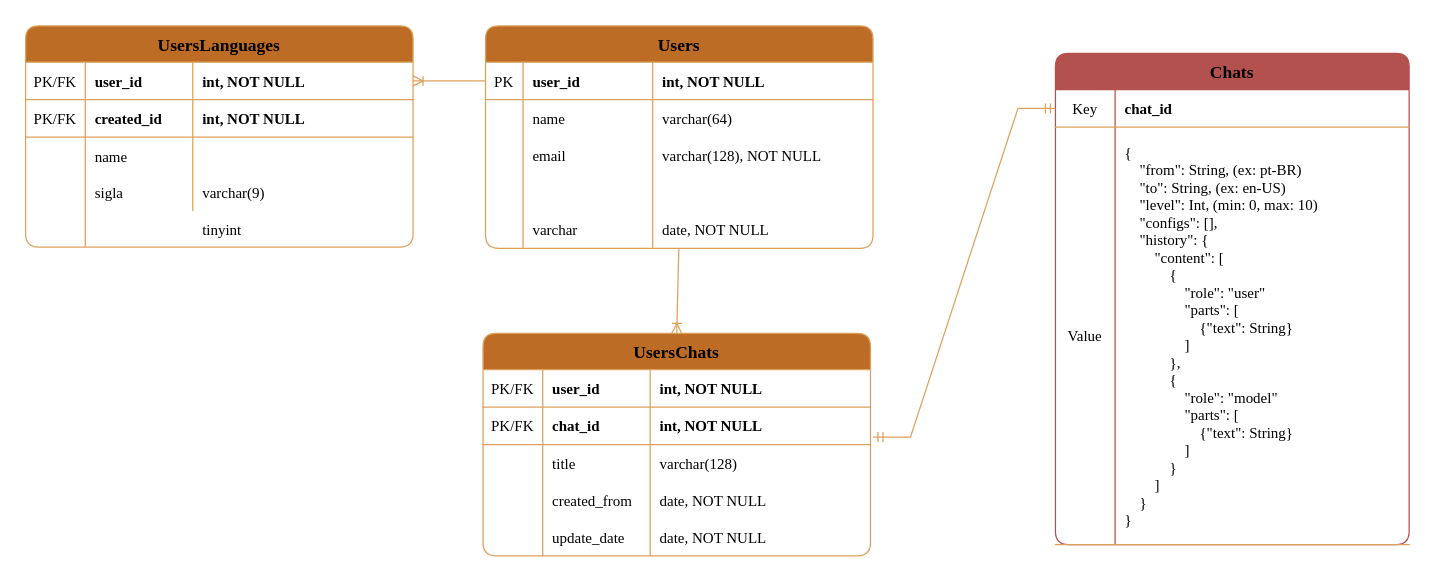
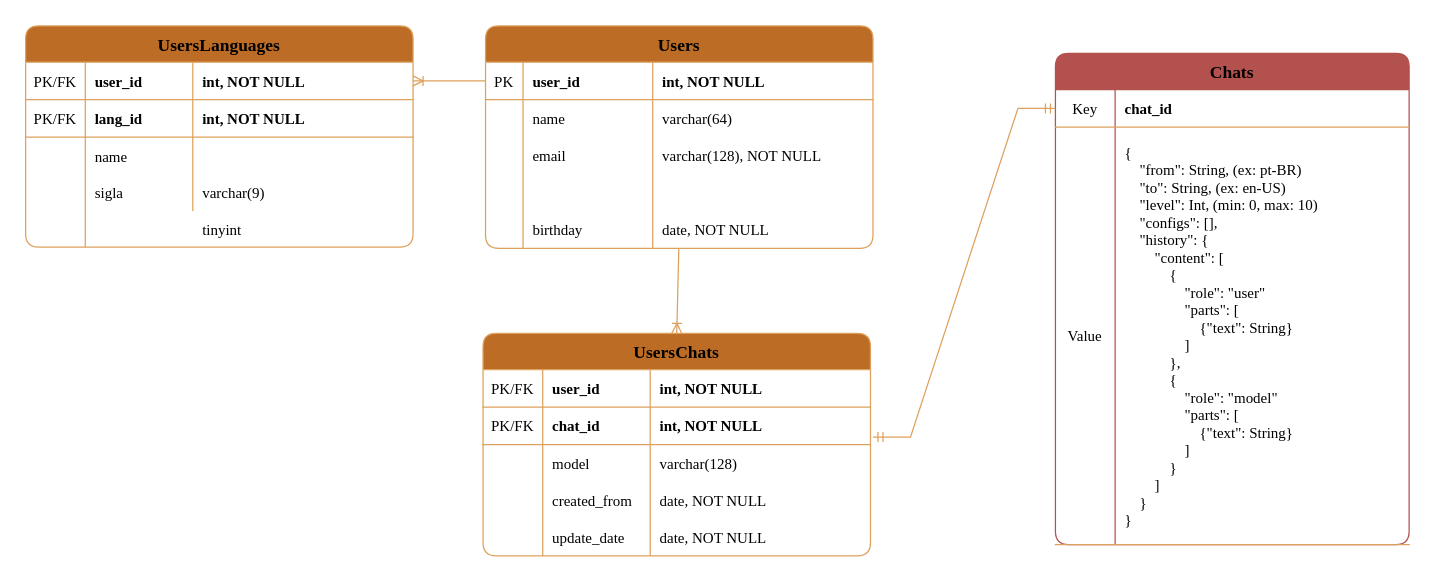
(135, 119) -> (120, 119)
(562, 230) -> (564, 230)
(569, 464) -> (571, 464)
